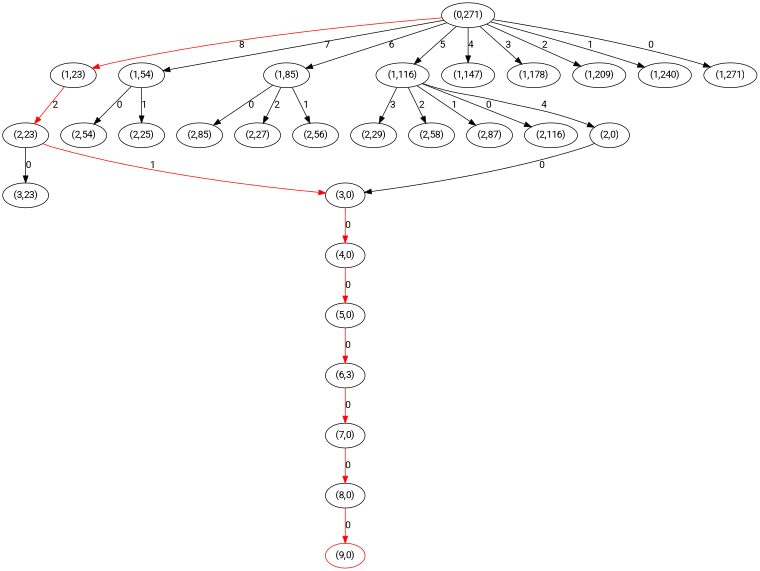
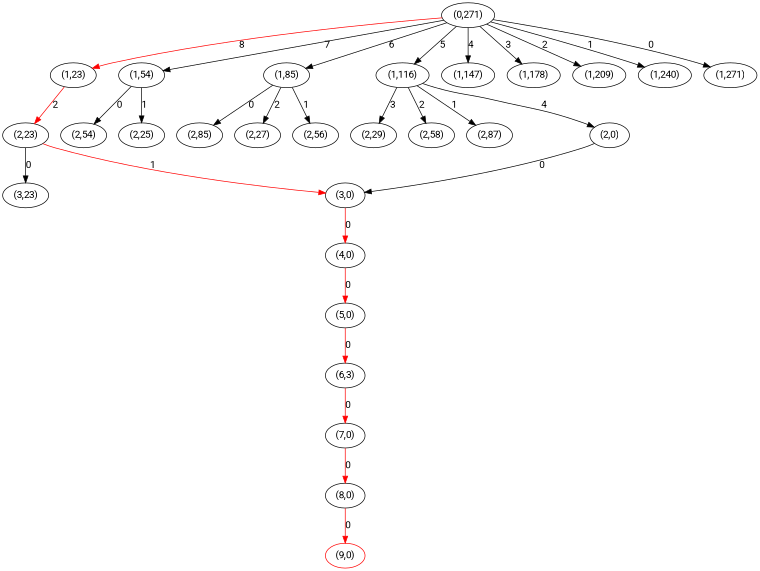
(551, 135) -> none
